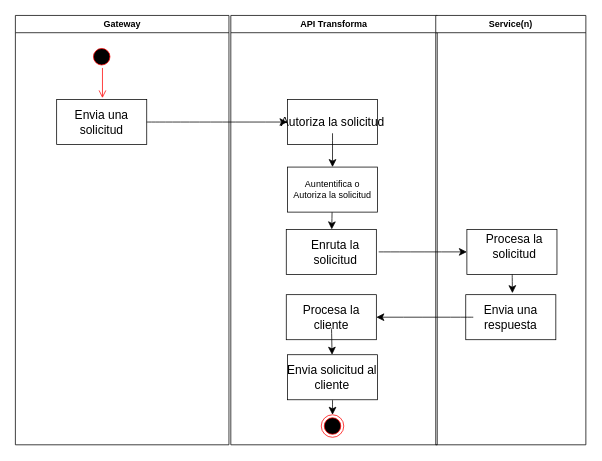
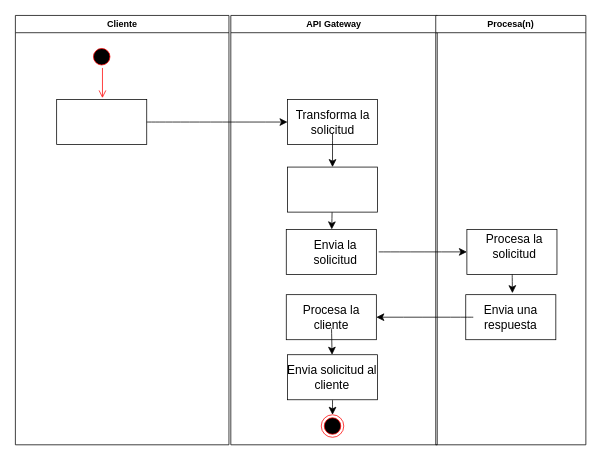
(122, 24) -> (122, 24)
(334, 24) -> (334, 24)
(510, 24) -> (510, 24)
(102, 122) -> none
(333, 122) -> (333, 122)
(332, 189) -> none
(335, 252) -> (335, 252)
